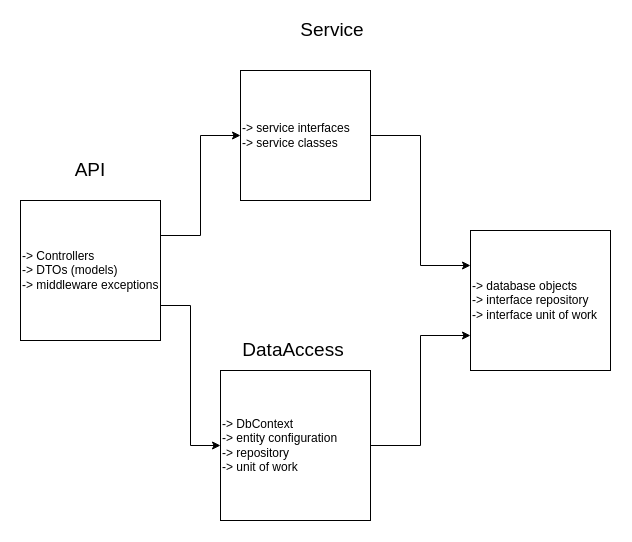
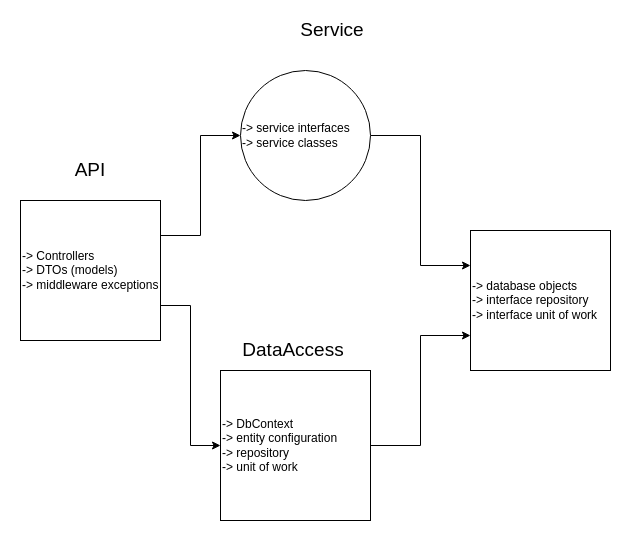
(306, 136) -> (306, 136)
